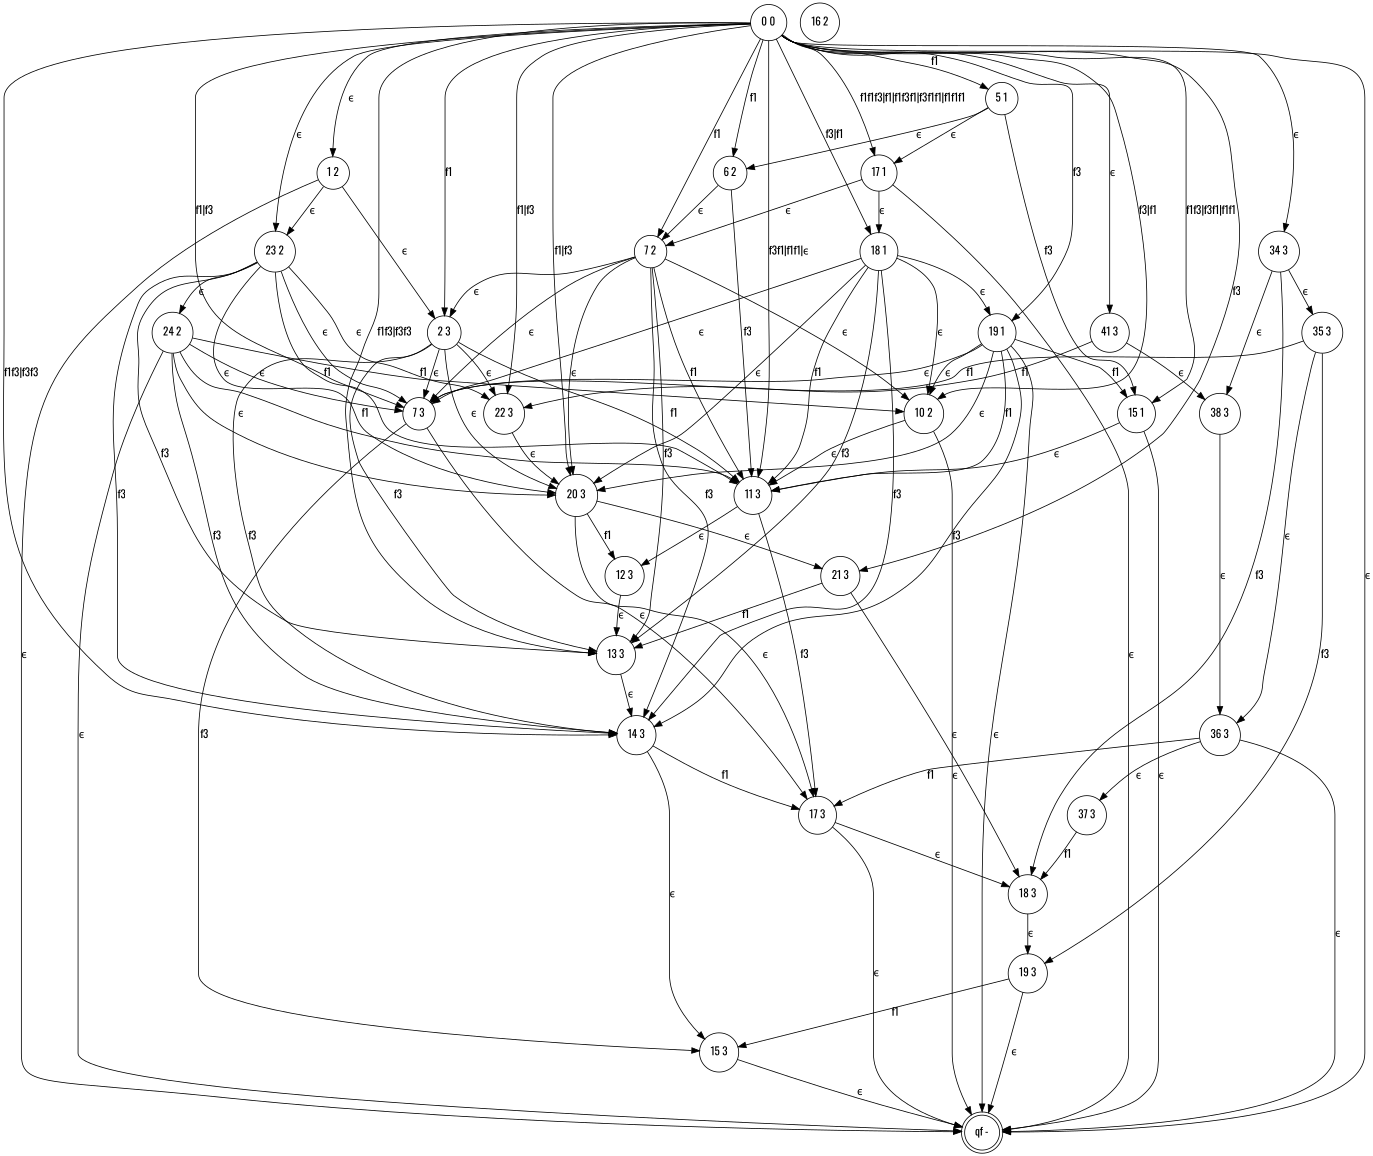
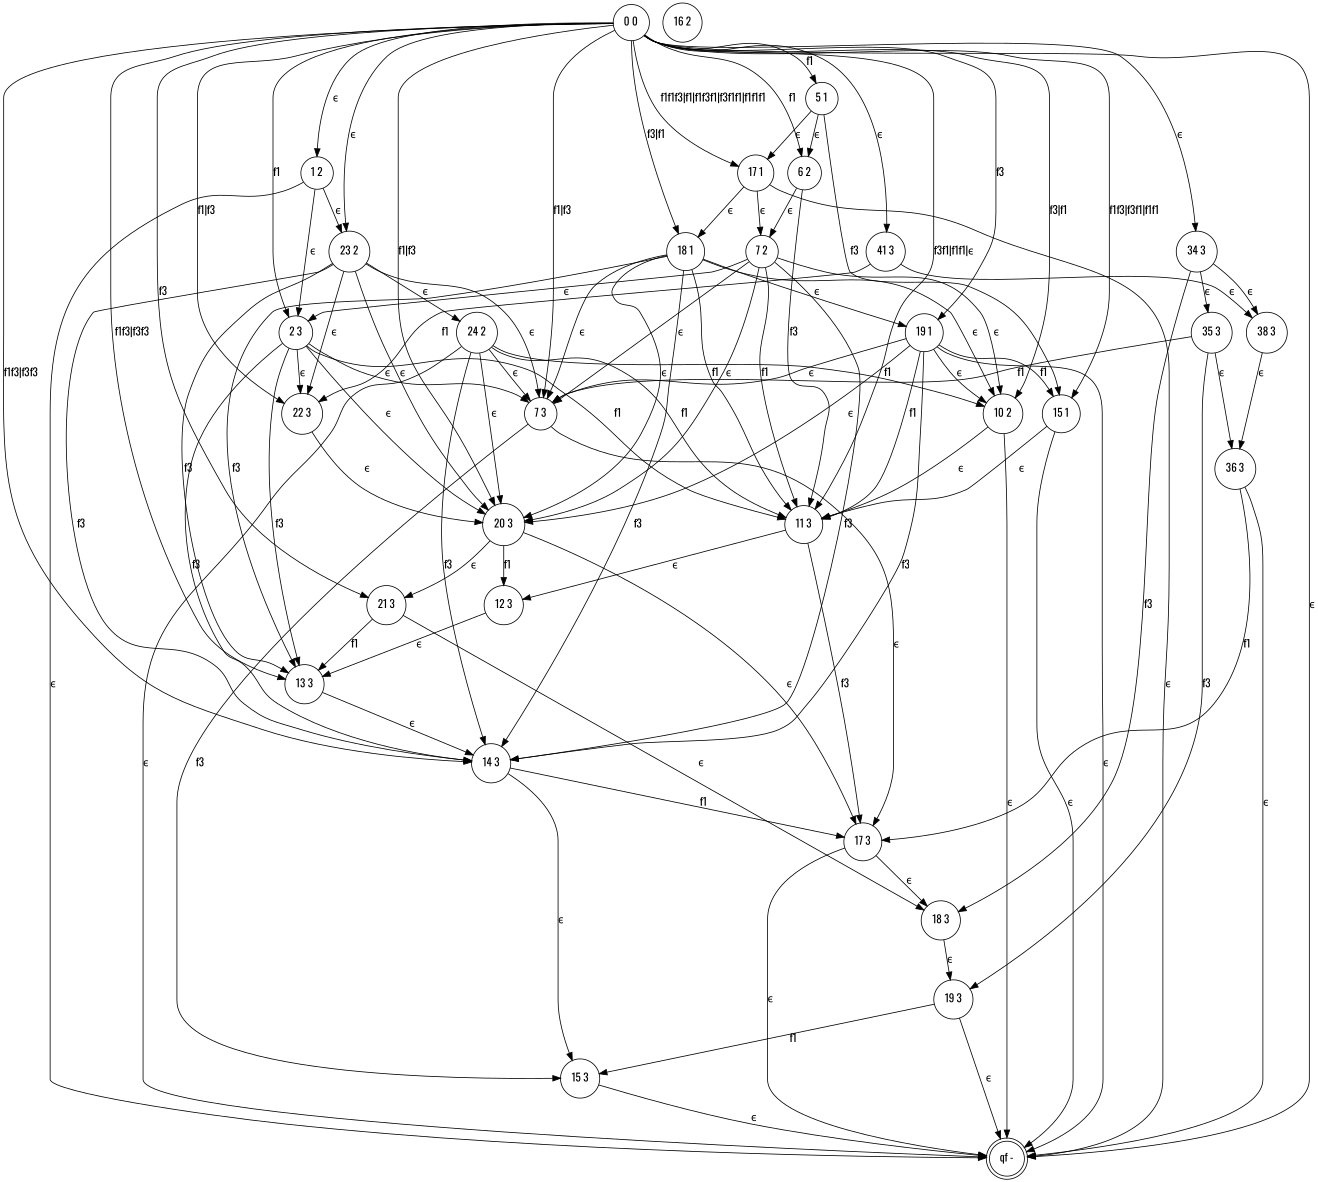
(711, 134) -> none
(663, 435) -> none
(457, 447) -> none
(1087, 815) -> none
